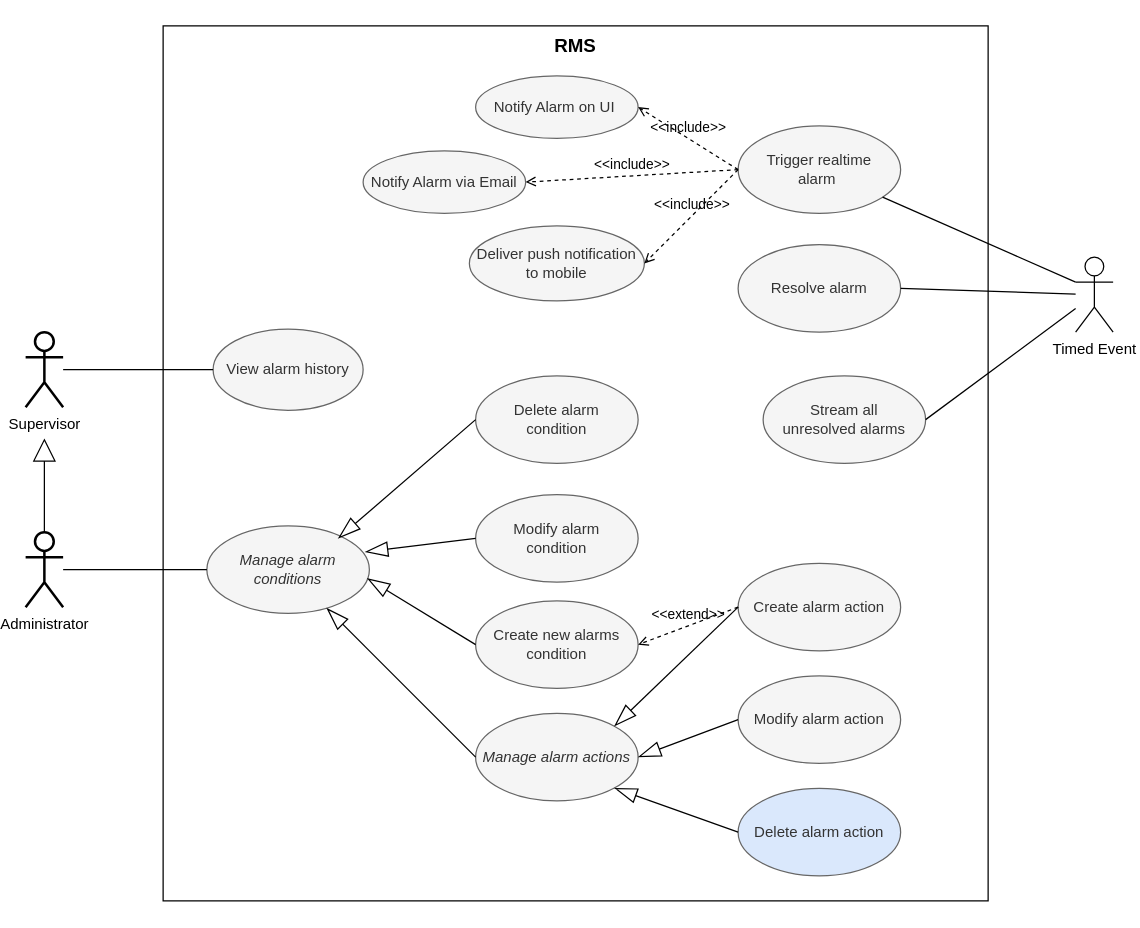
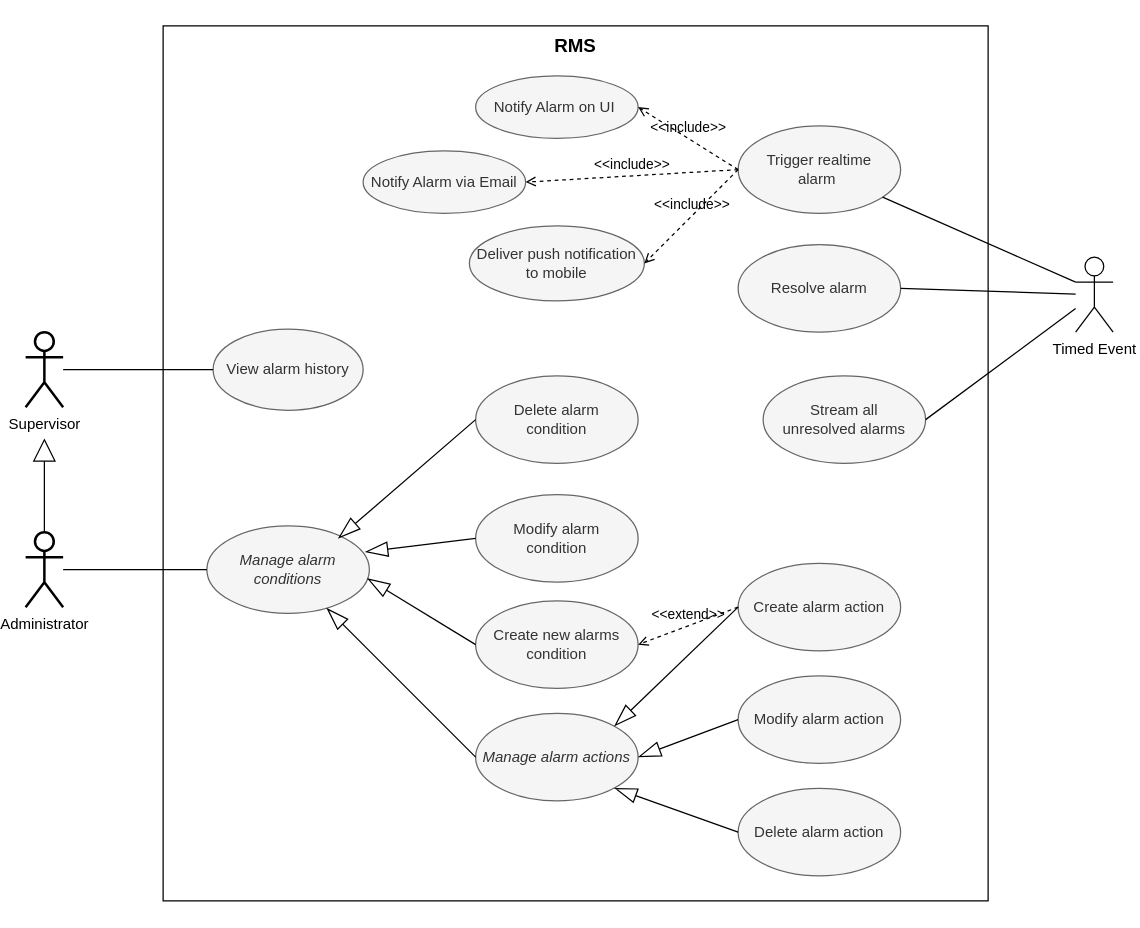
(819, 832) -> (819, 832)
